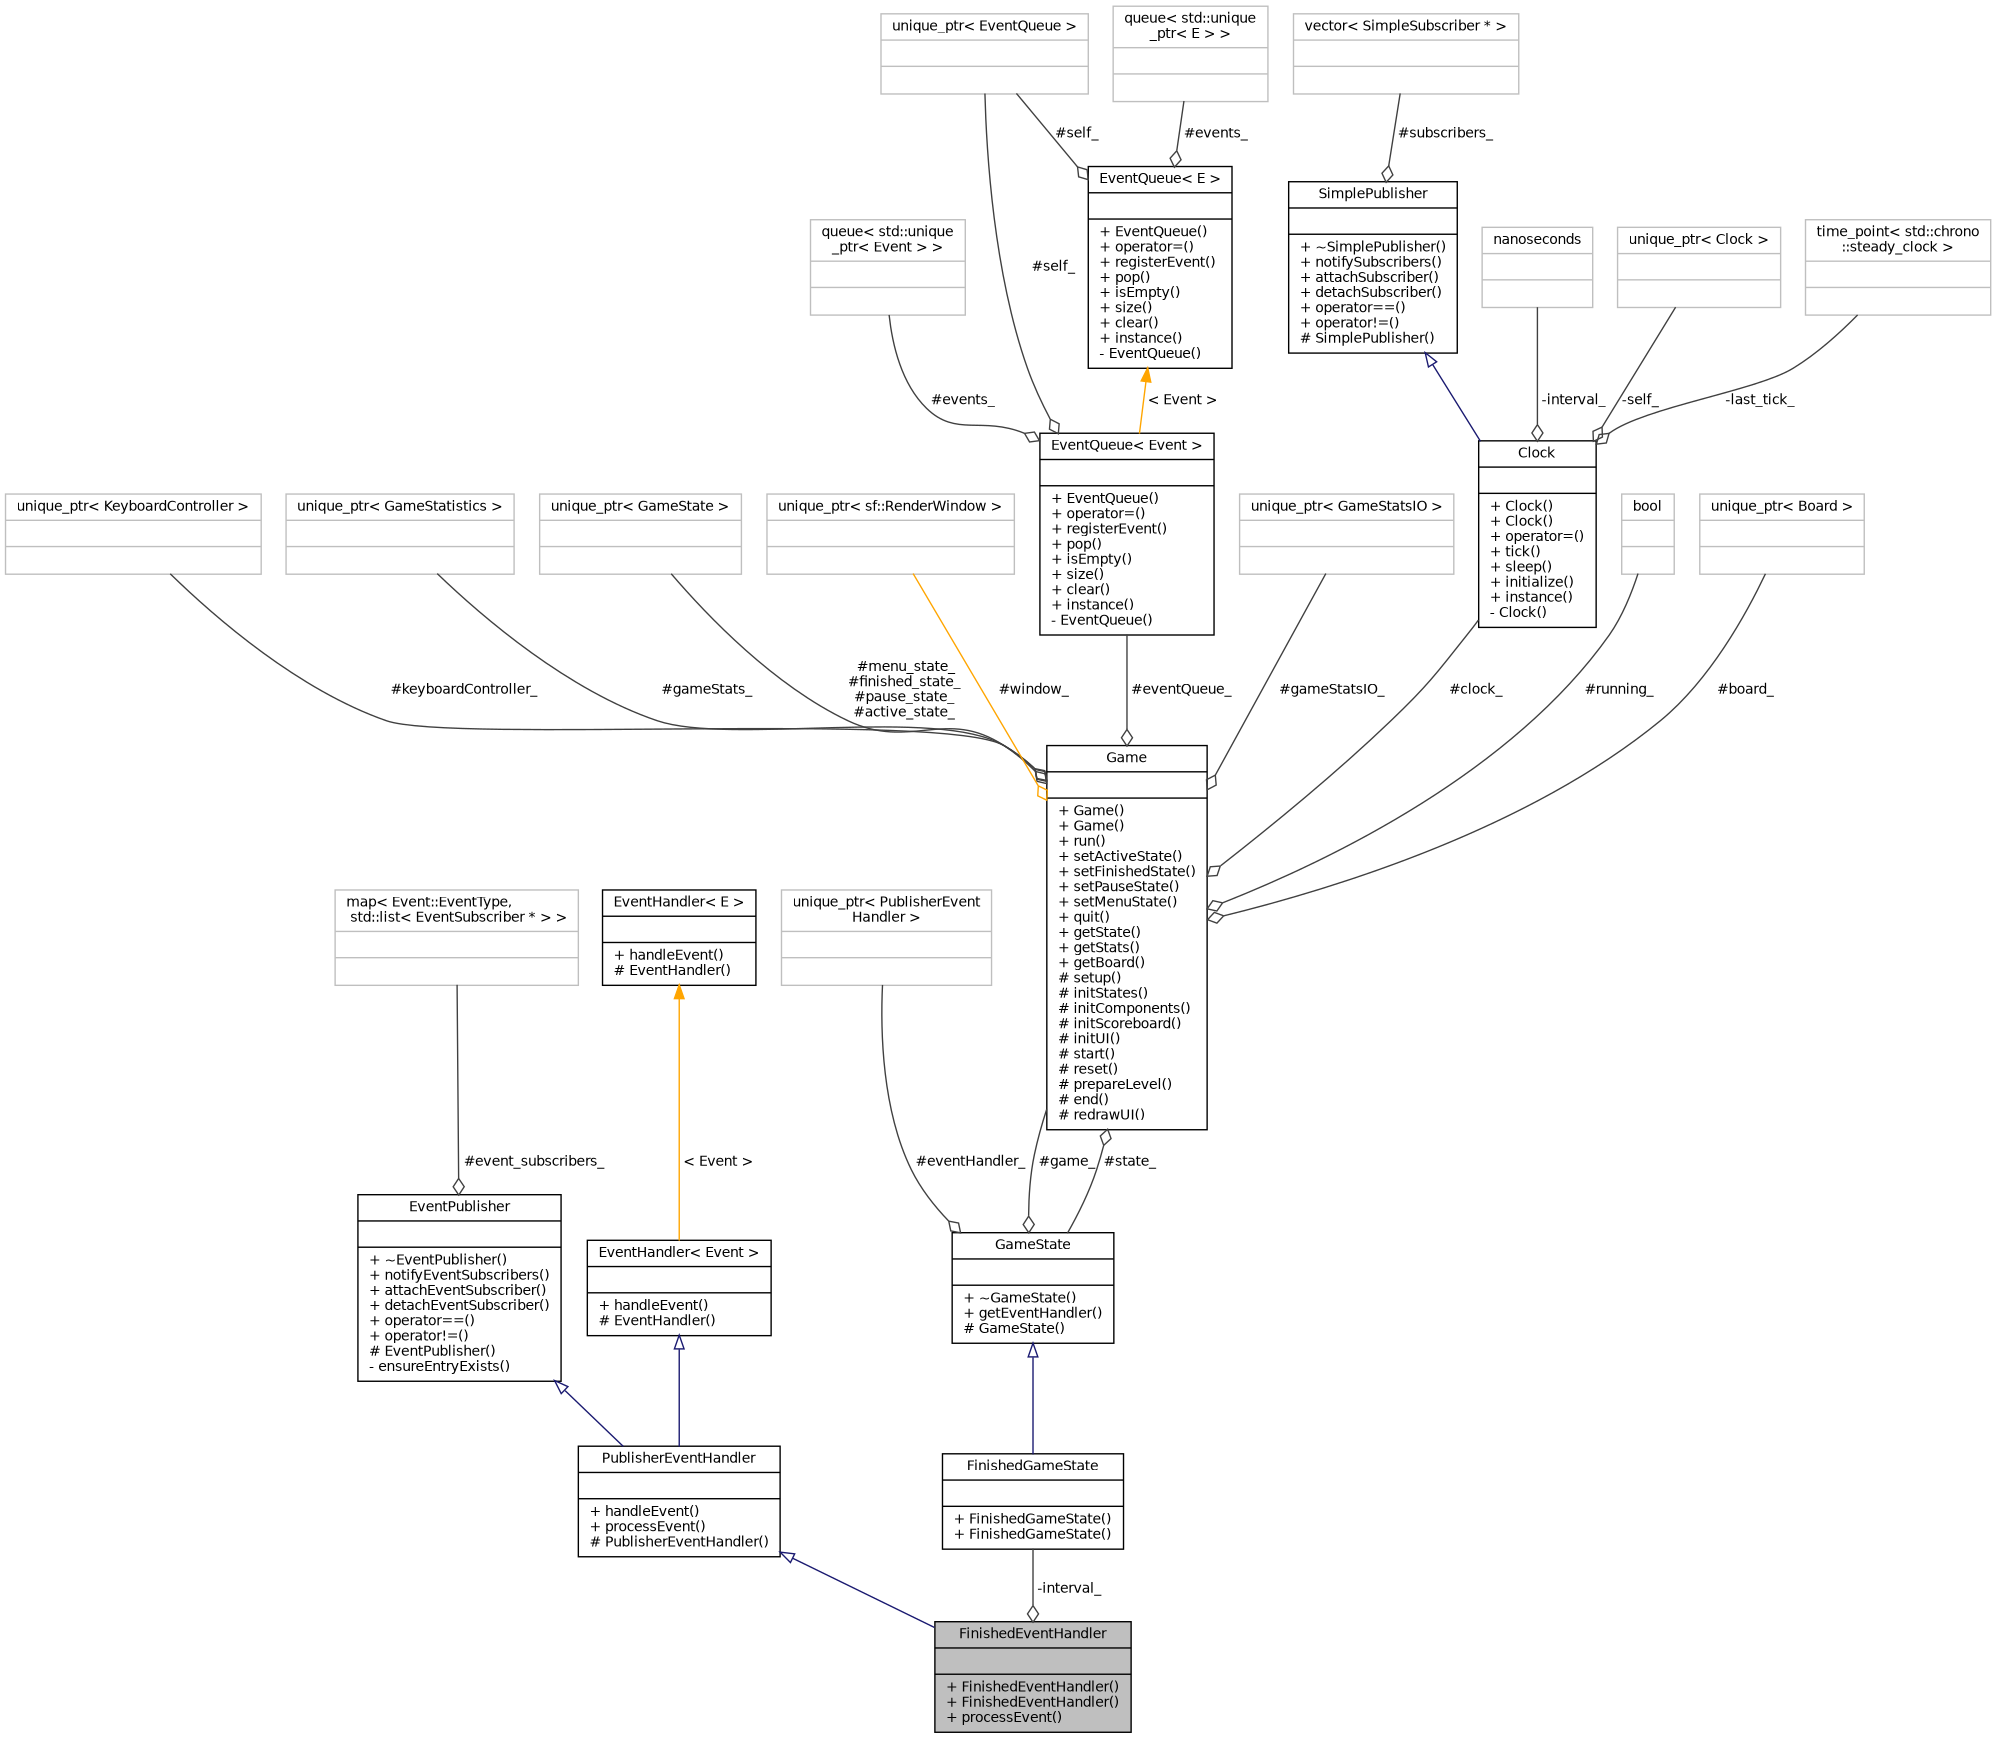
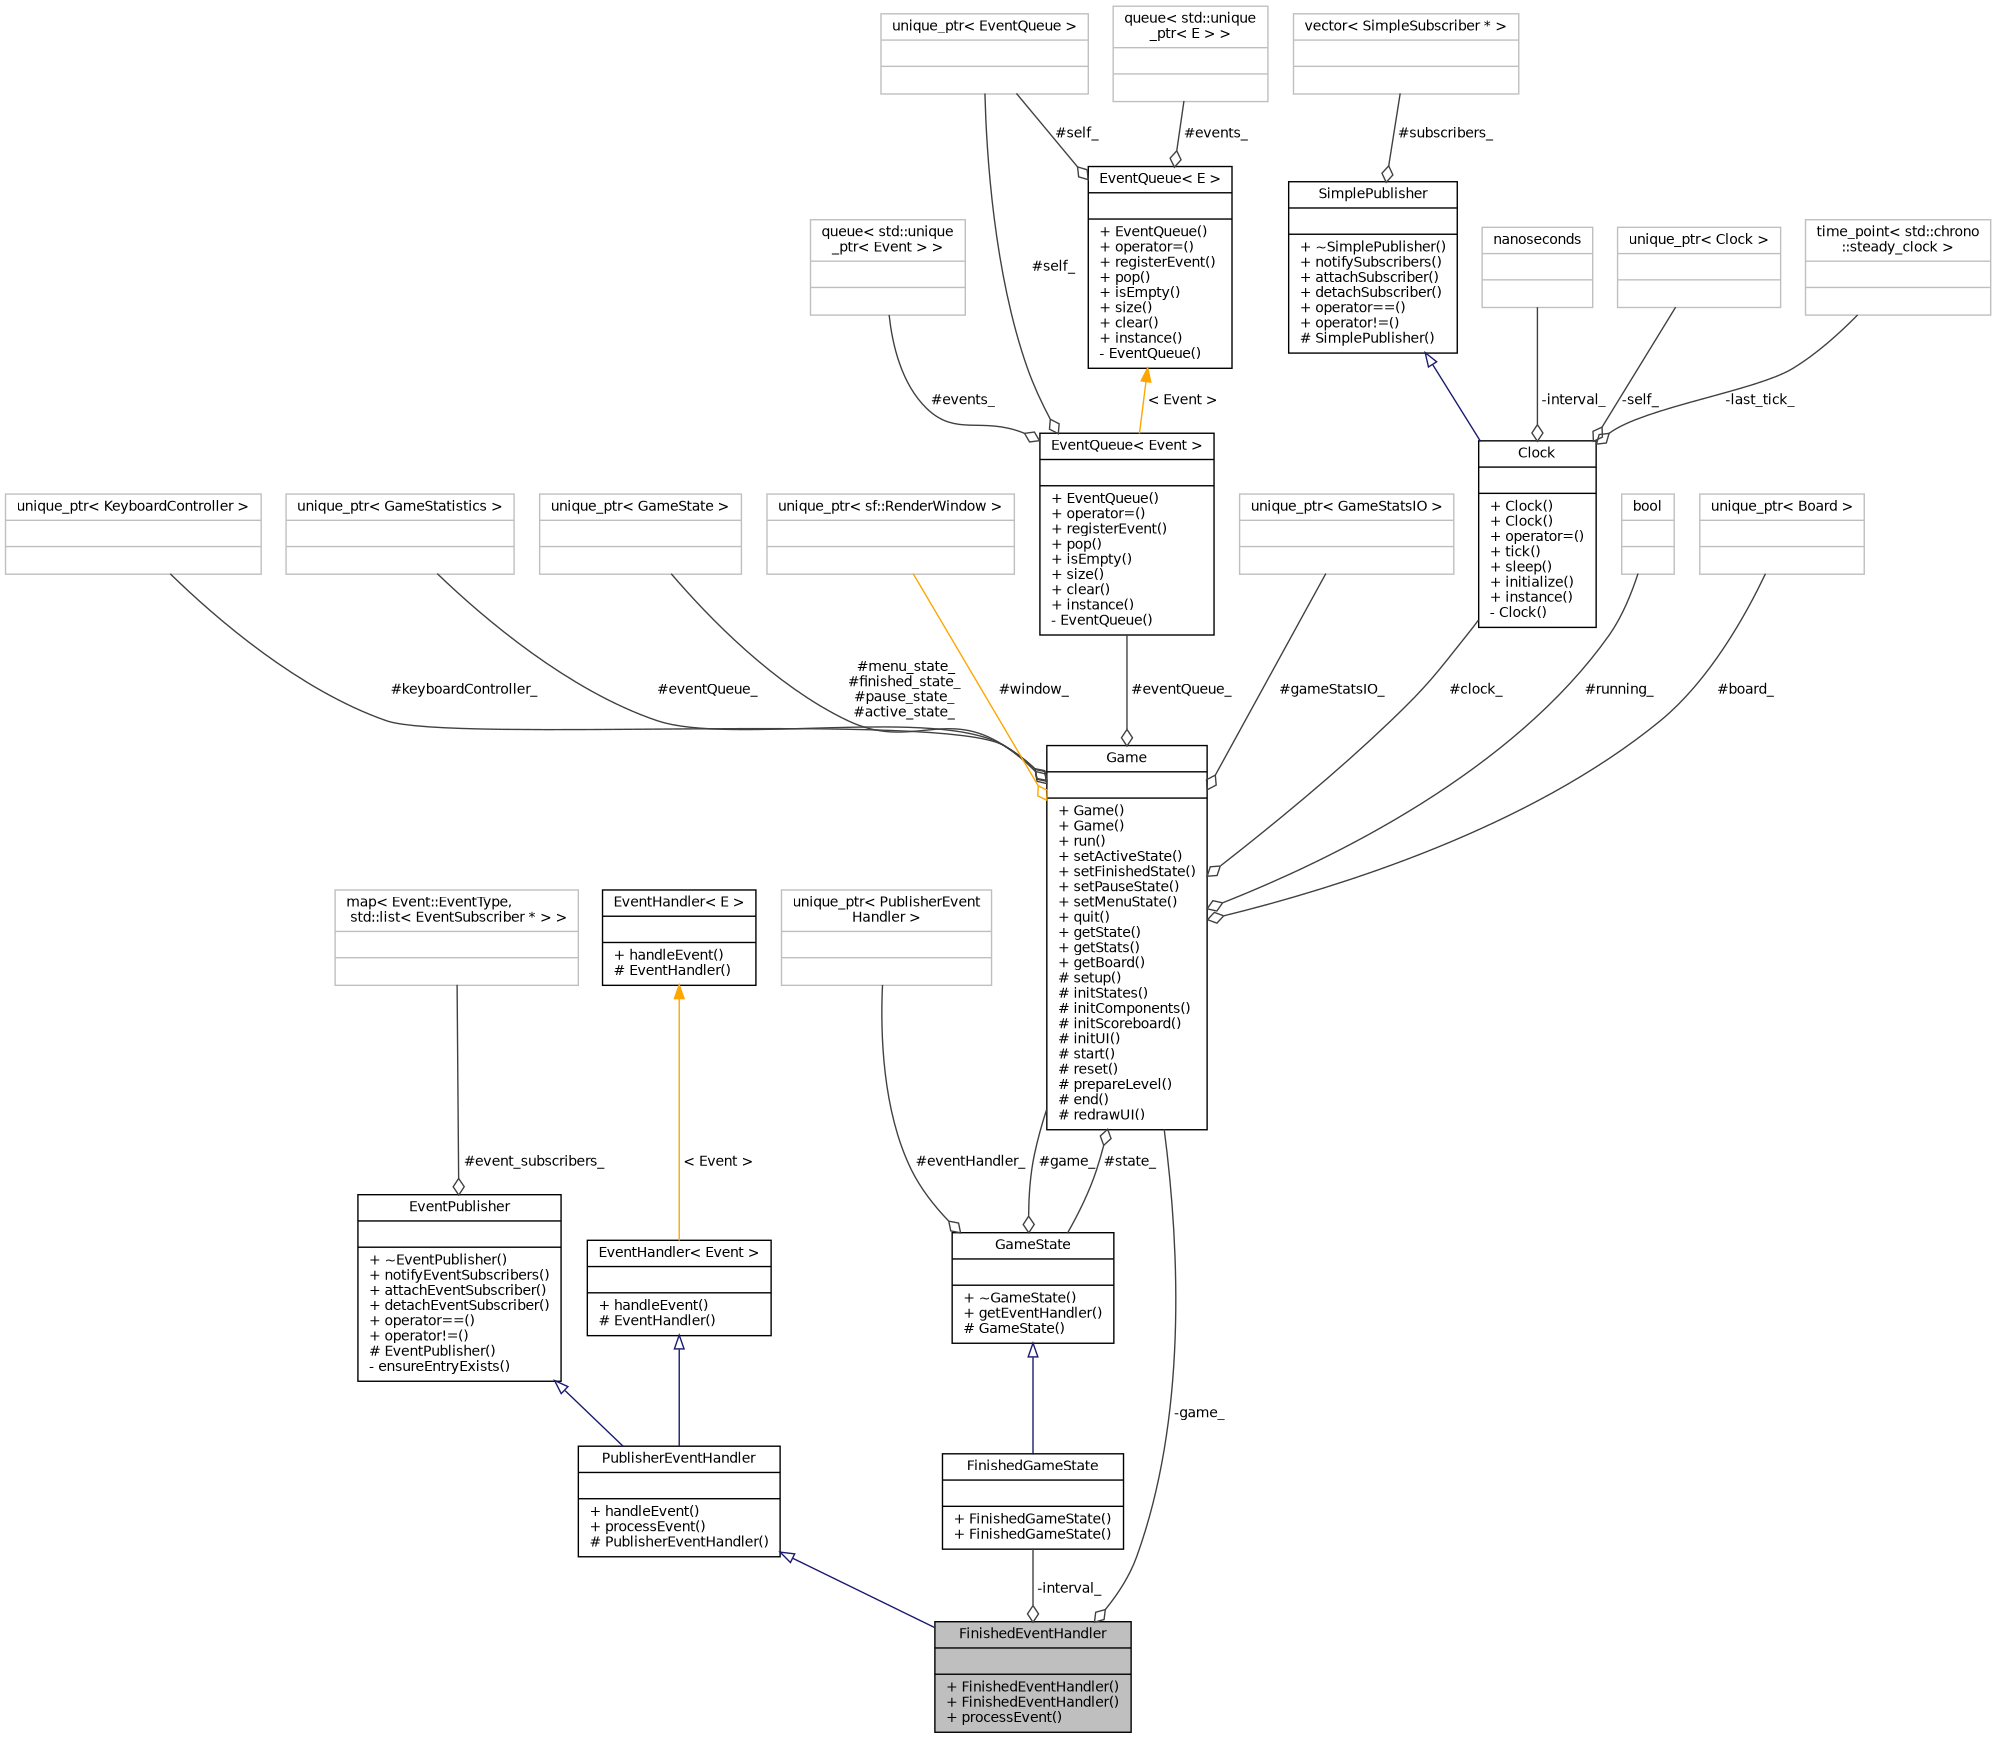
(705, 690) -> (705, 690)
none -> (1173, 1375)
